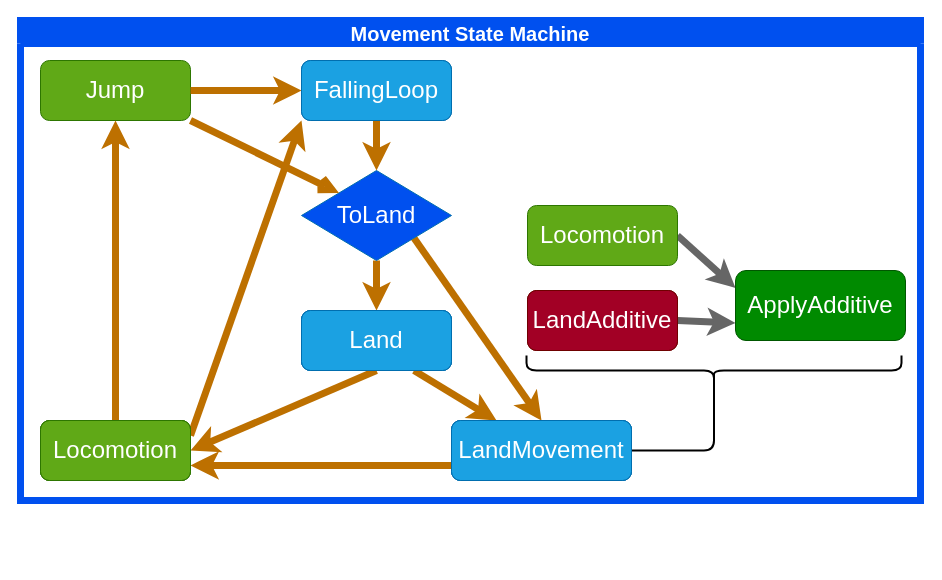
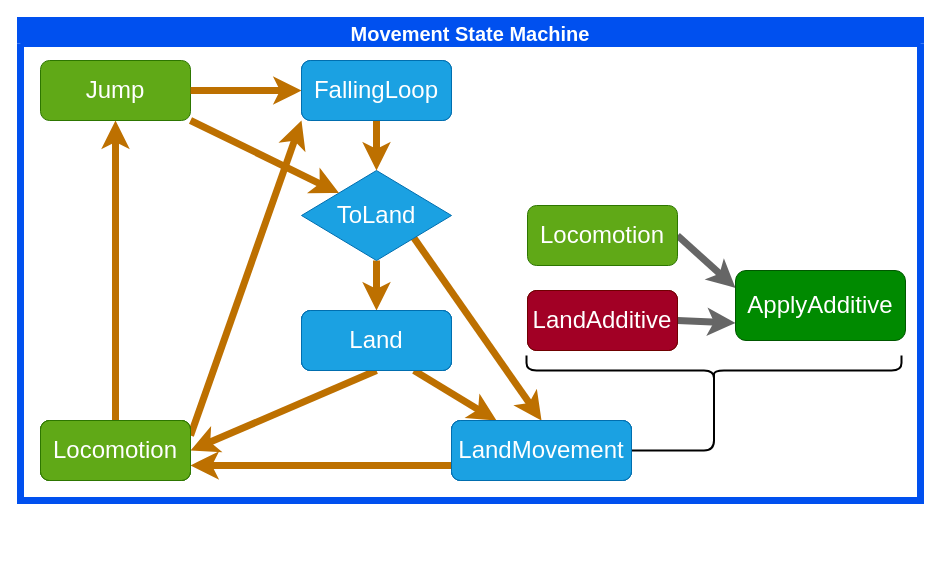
(311, 180) -> (311, 180)
(377, 216) -> (377, 216)
